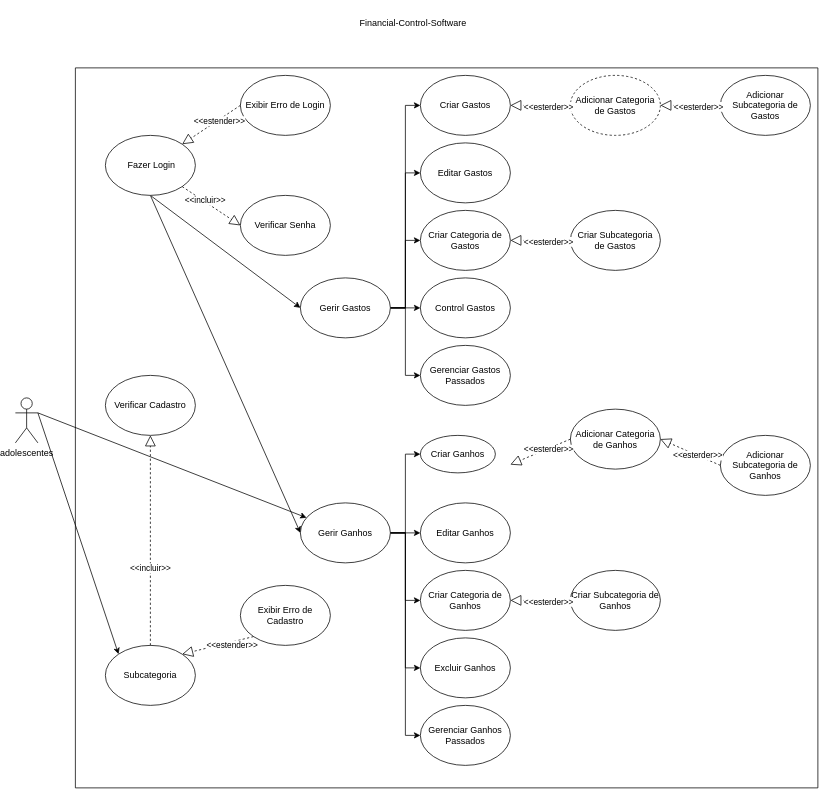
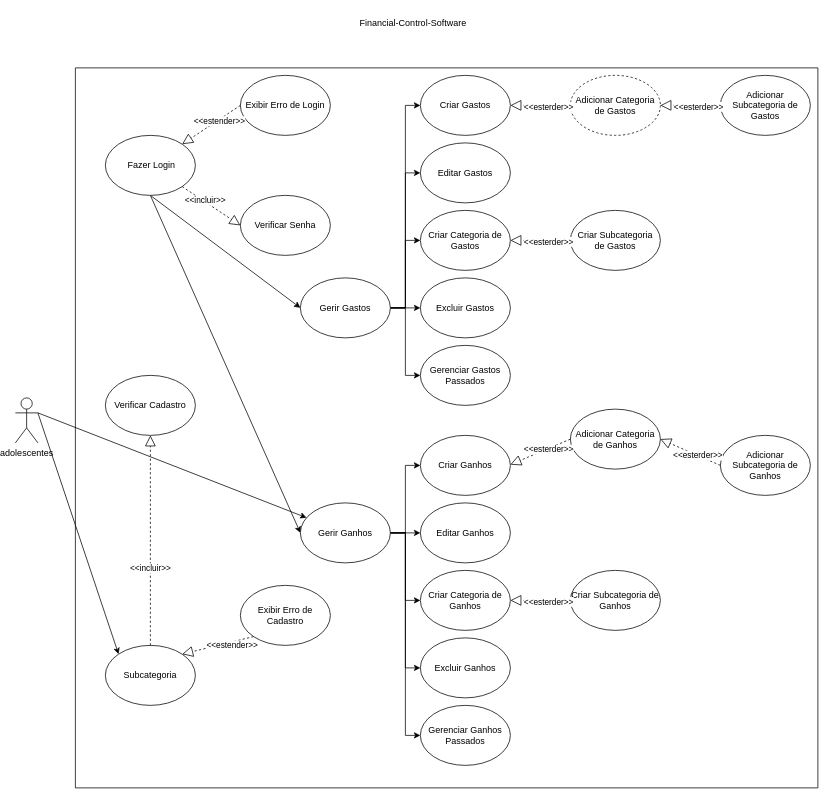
(465, 308) -> (465, 308)
(458, 454) -> (465, 465)
